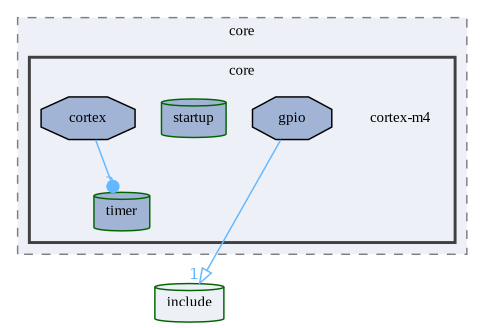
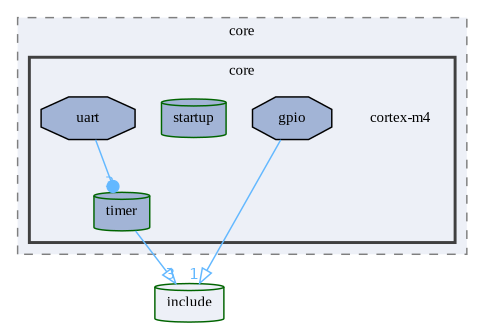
(88, 118) -> (88, 118)
none -> (151, 251)
